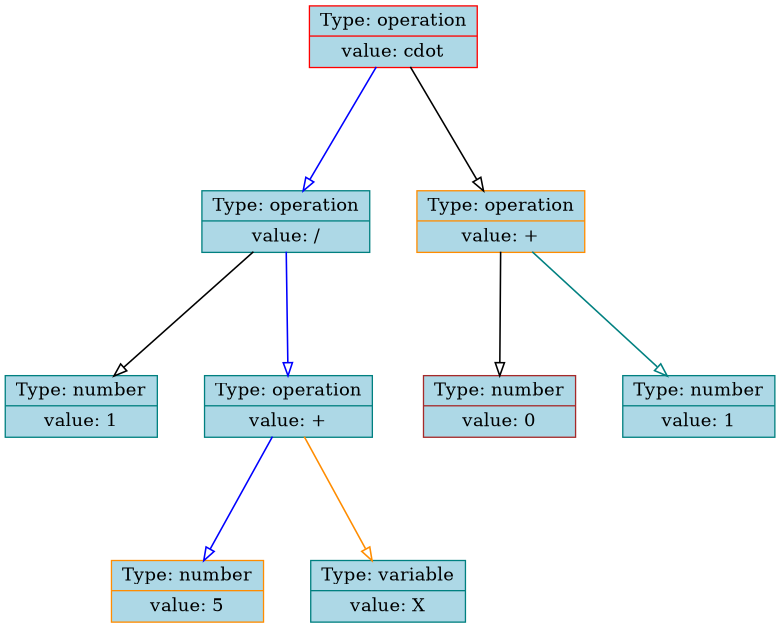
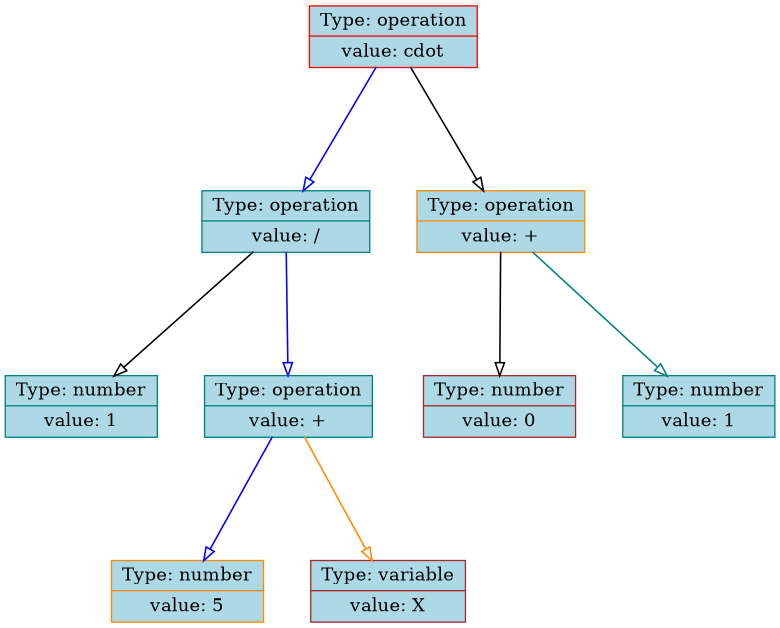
(388, 591) -> (388, 591)
